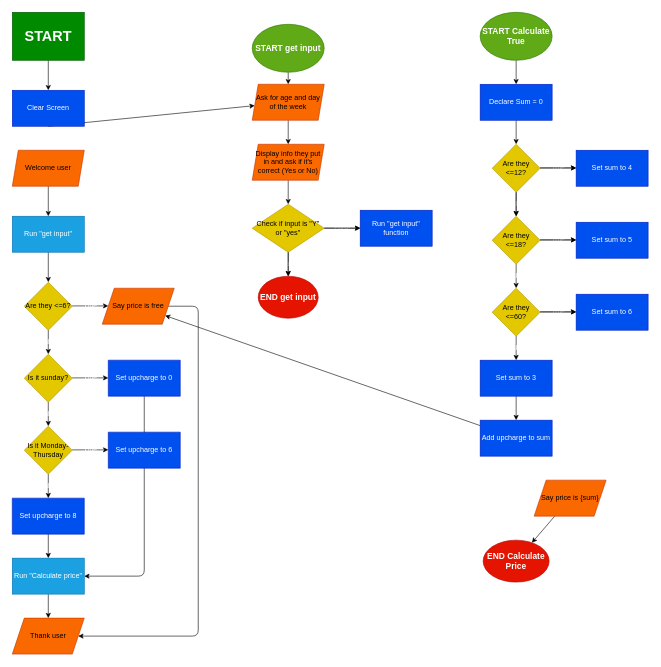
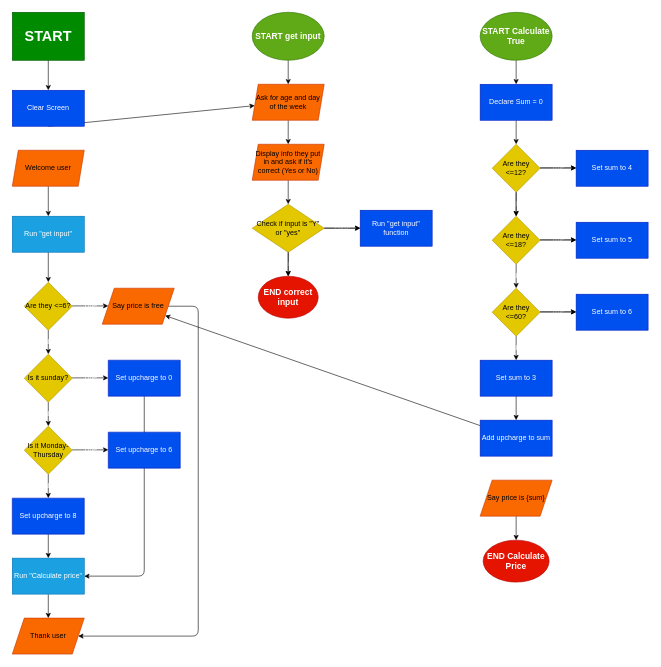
(288, 48) -> (288, 36)
(288, 297) -> (288, 297)
(570, 498) -> (516, 498)
